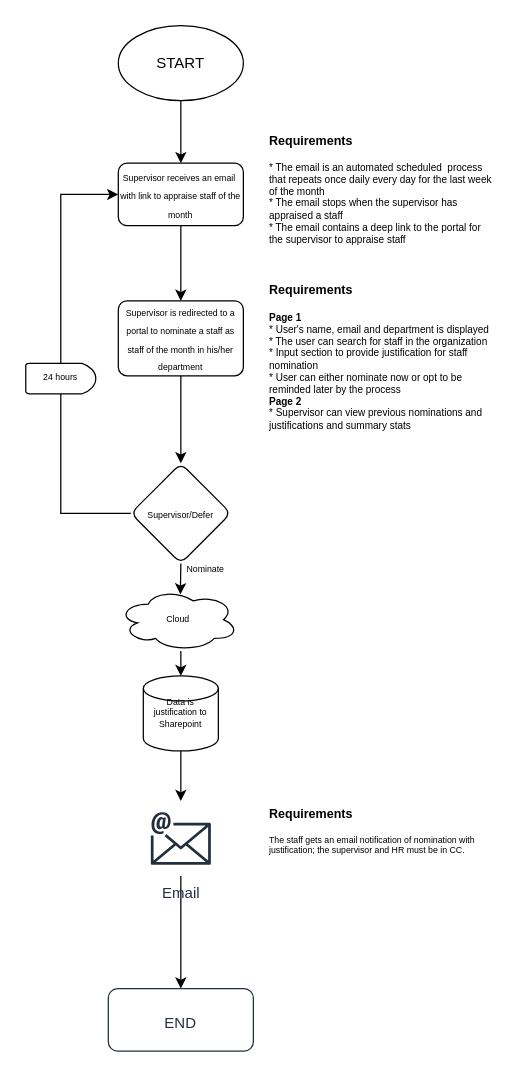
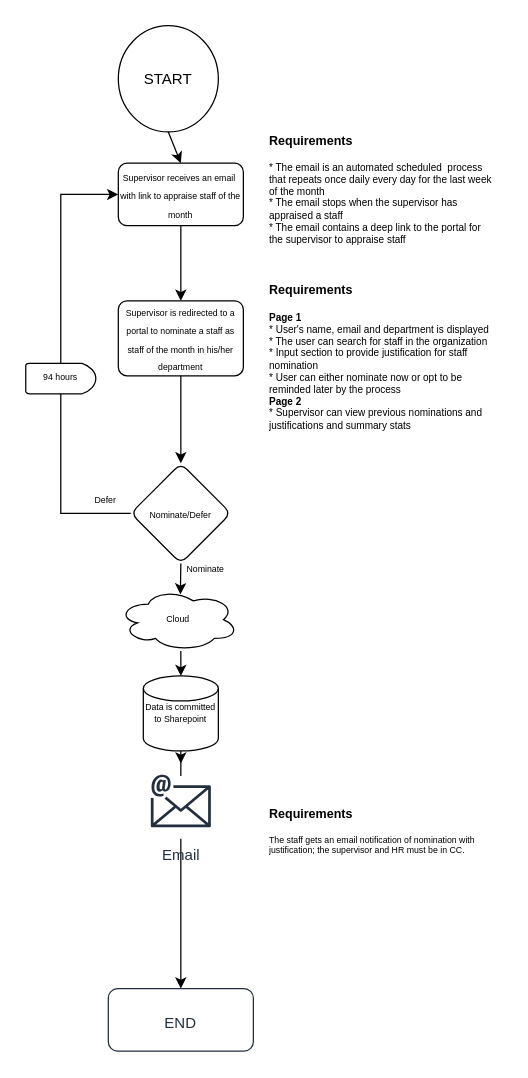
(181, 63) -> (168, 79)
(61, 378) -> (61, 378)
none -> (106, 501)
(181, 513) -> (181, 513)
(181, 713) -> (181, 713)
(181, 838) -> (181, 801)
